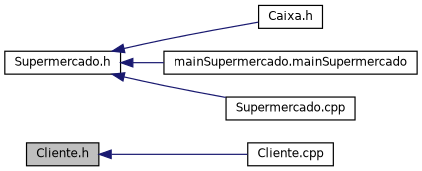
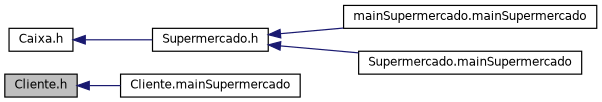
(191, 34) -> (119, 40)
(291, 108) -> (470, 63)
(291, 154) -> (210, 86)
